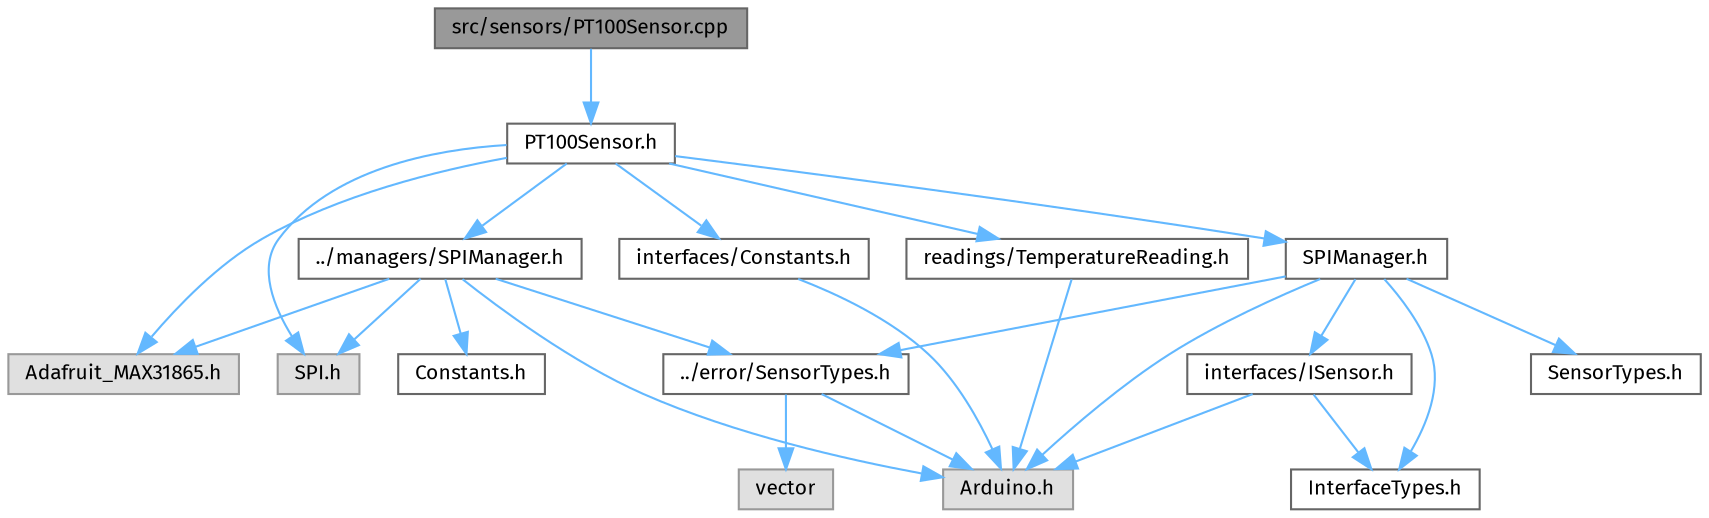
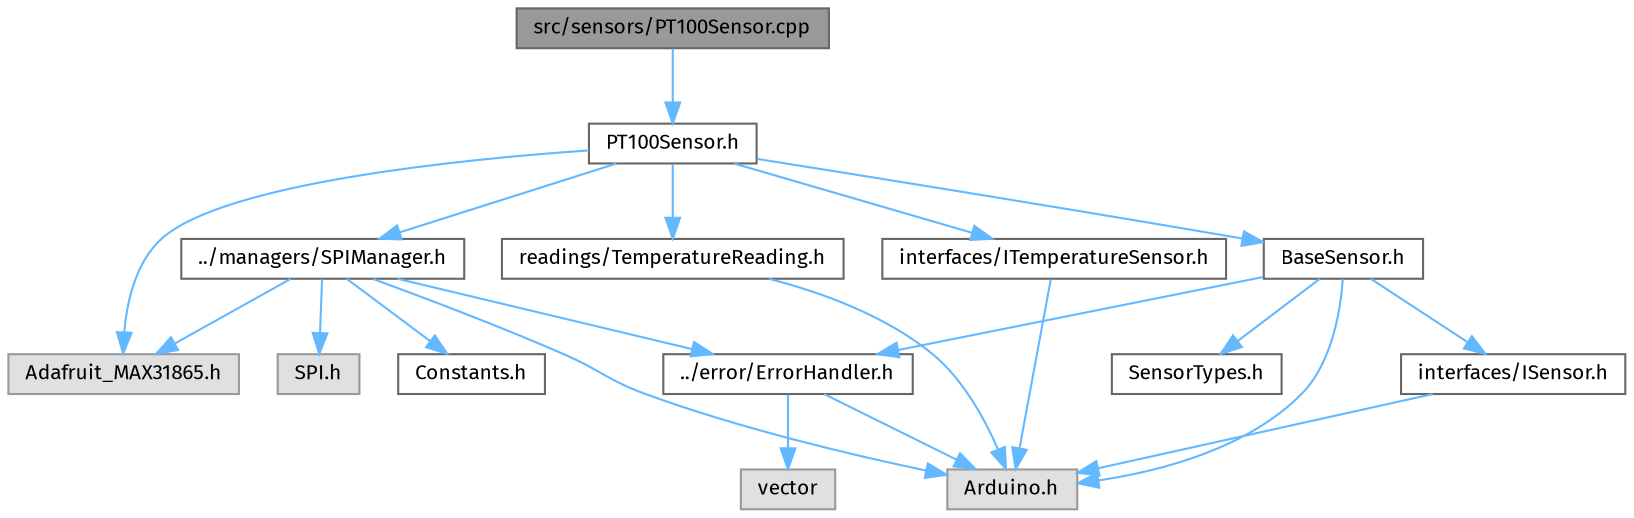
(335, 190) -> none
(744, 259) -> (1054, 259)
(1366, 259) -> (1343, 259)
(786, 374) -> (788, 374)
(1385, 489) -> none
